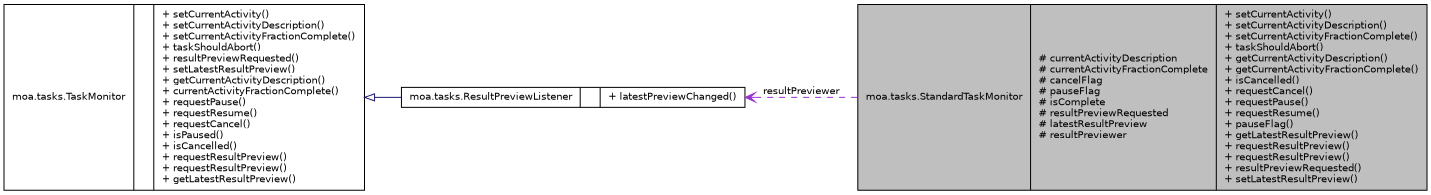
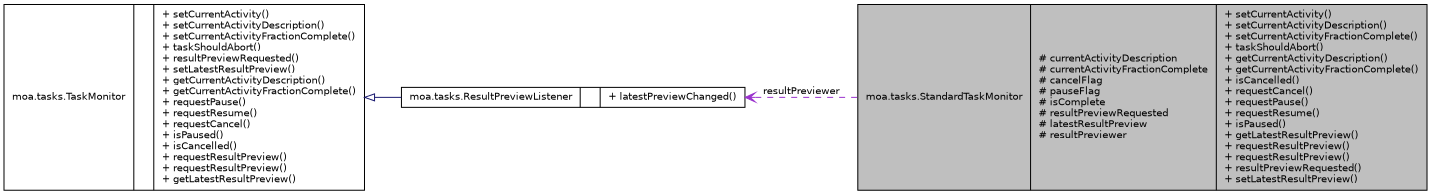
(251, 91) -> (259, 91)
(1259, 124) -> (1255, 124)
